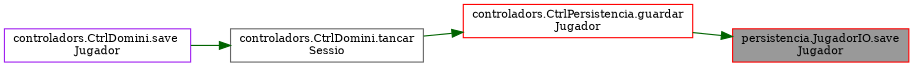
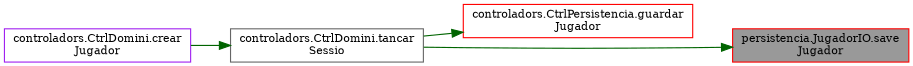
(707, 34) -> (572, 48)
(98, 45) -> (98, 45)
